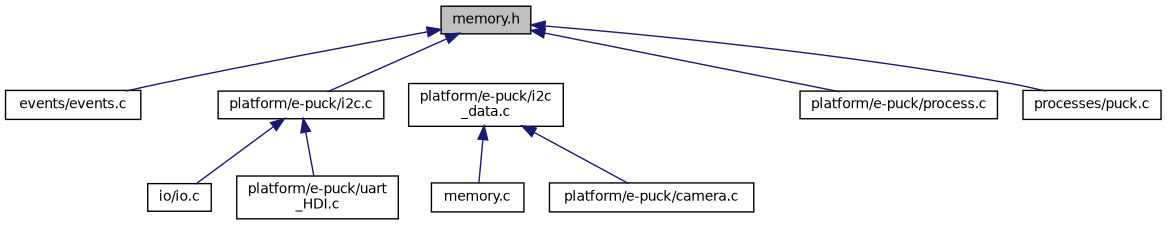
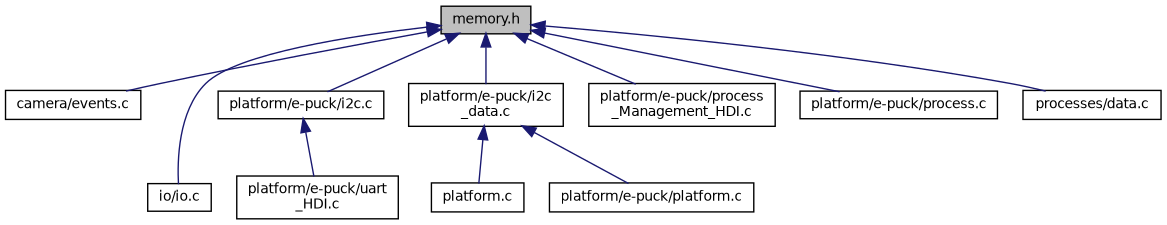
none -> (486, 66)
(73, 105) -> (73, 105)
none -> (682, 105)
(1092, 105) -> (1092, 105)
(234, 156) -> (302, 47)
(478, 197) -> (478, 197)
(652, 197) -> (652, 197)
